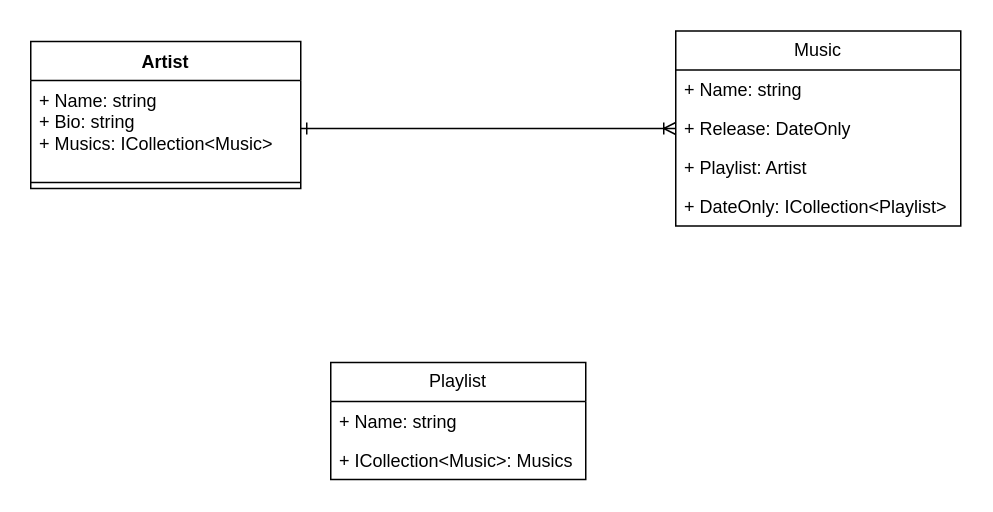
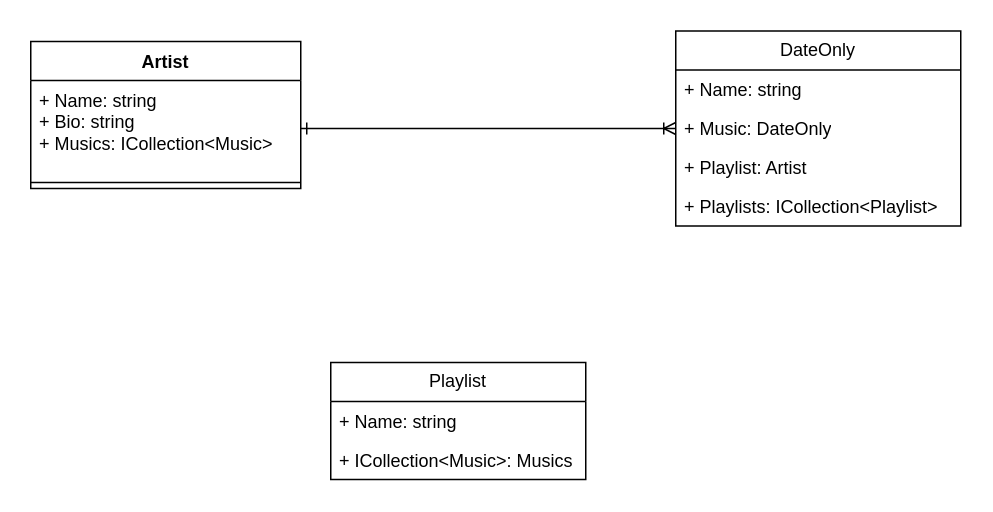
(818, 50) -> (818, 50)
(769, 130) -> (759, 130)
(820, 219) -> (820, 219)
